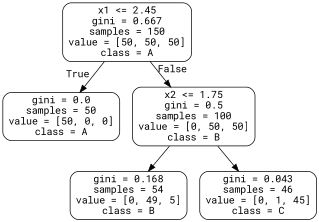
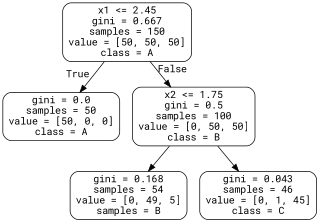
(129, 196) -> (129, 196)
